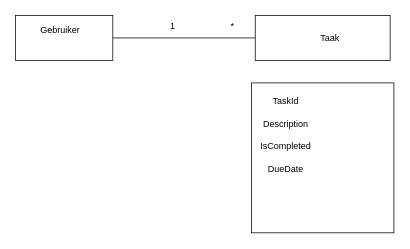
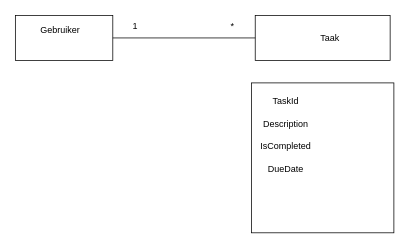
(173, 27) -> (135, 27)
